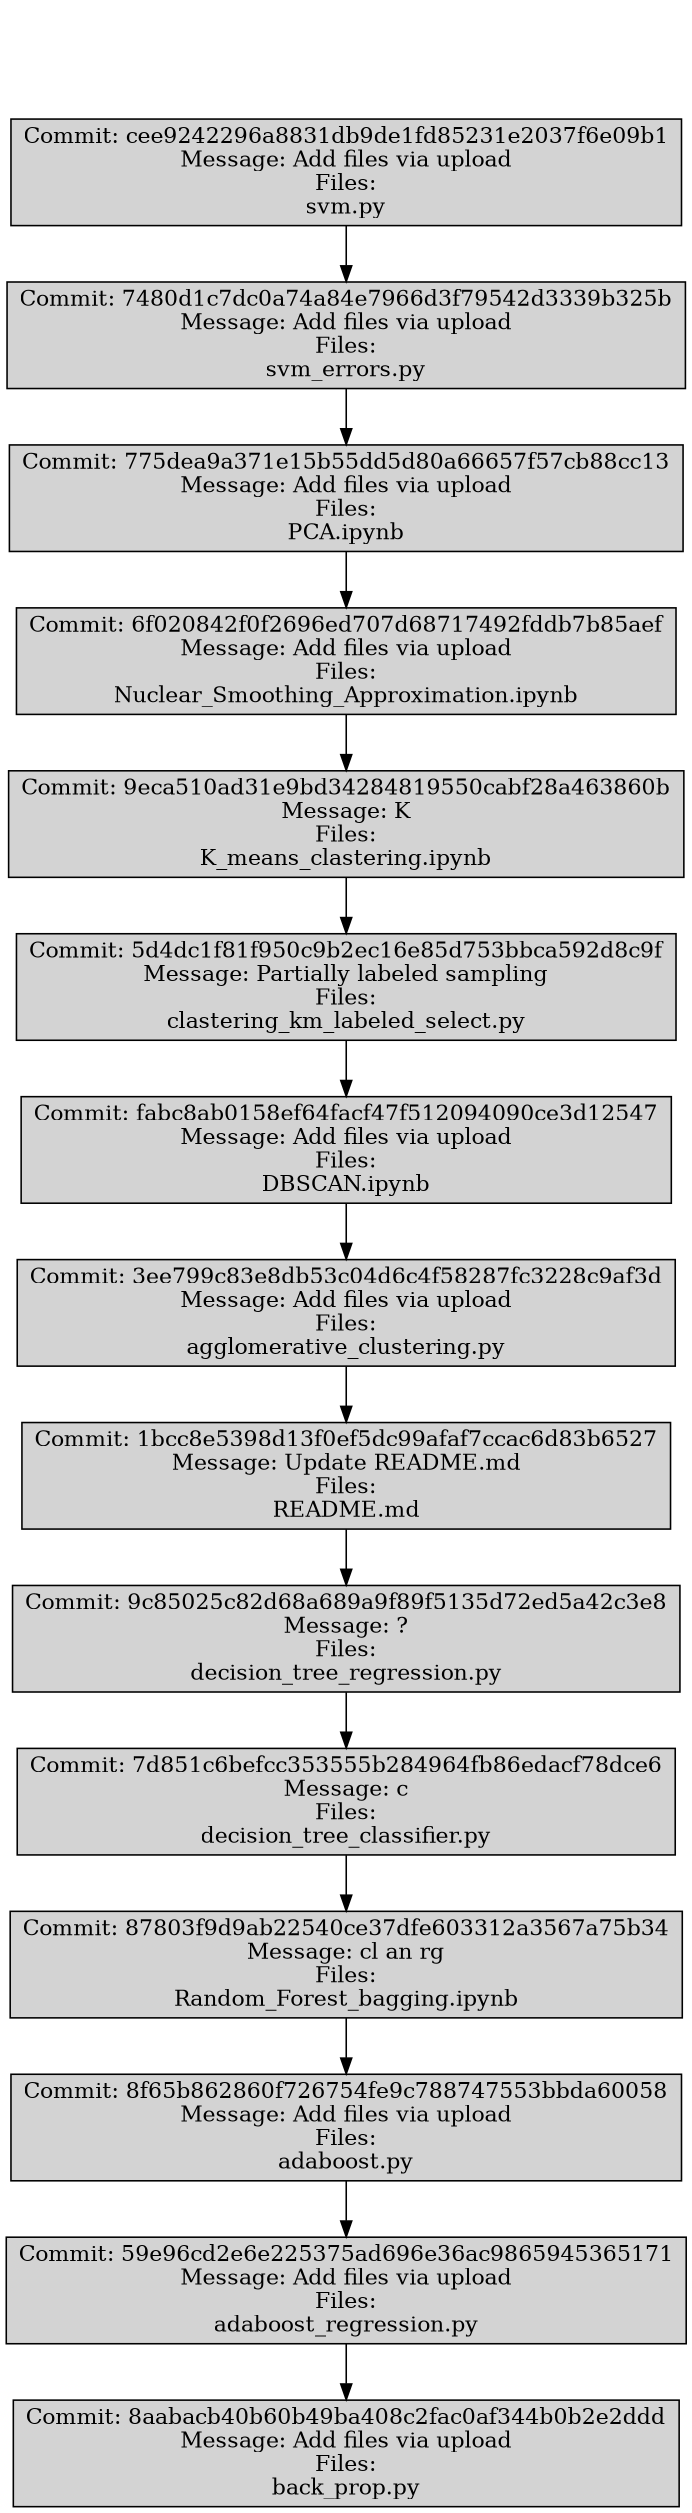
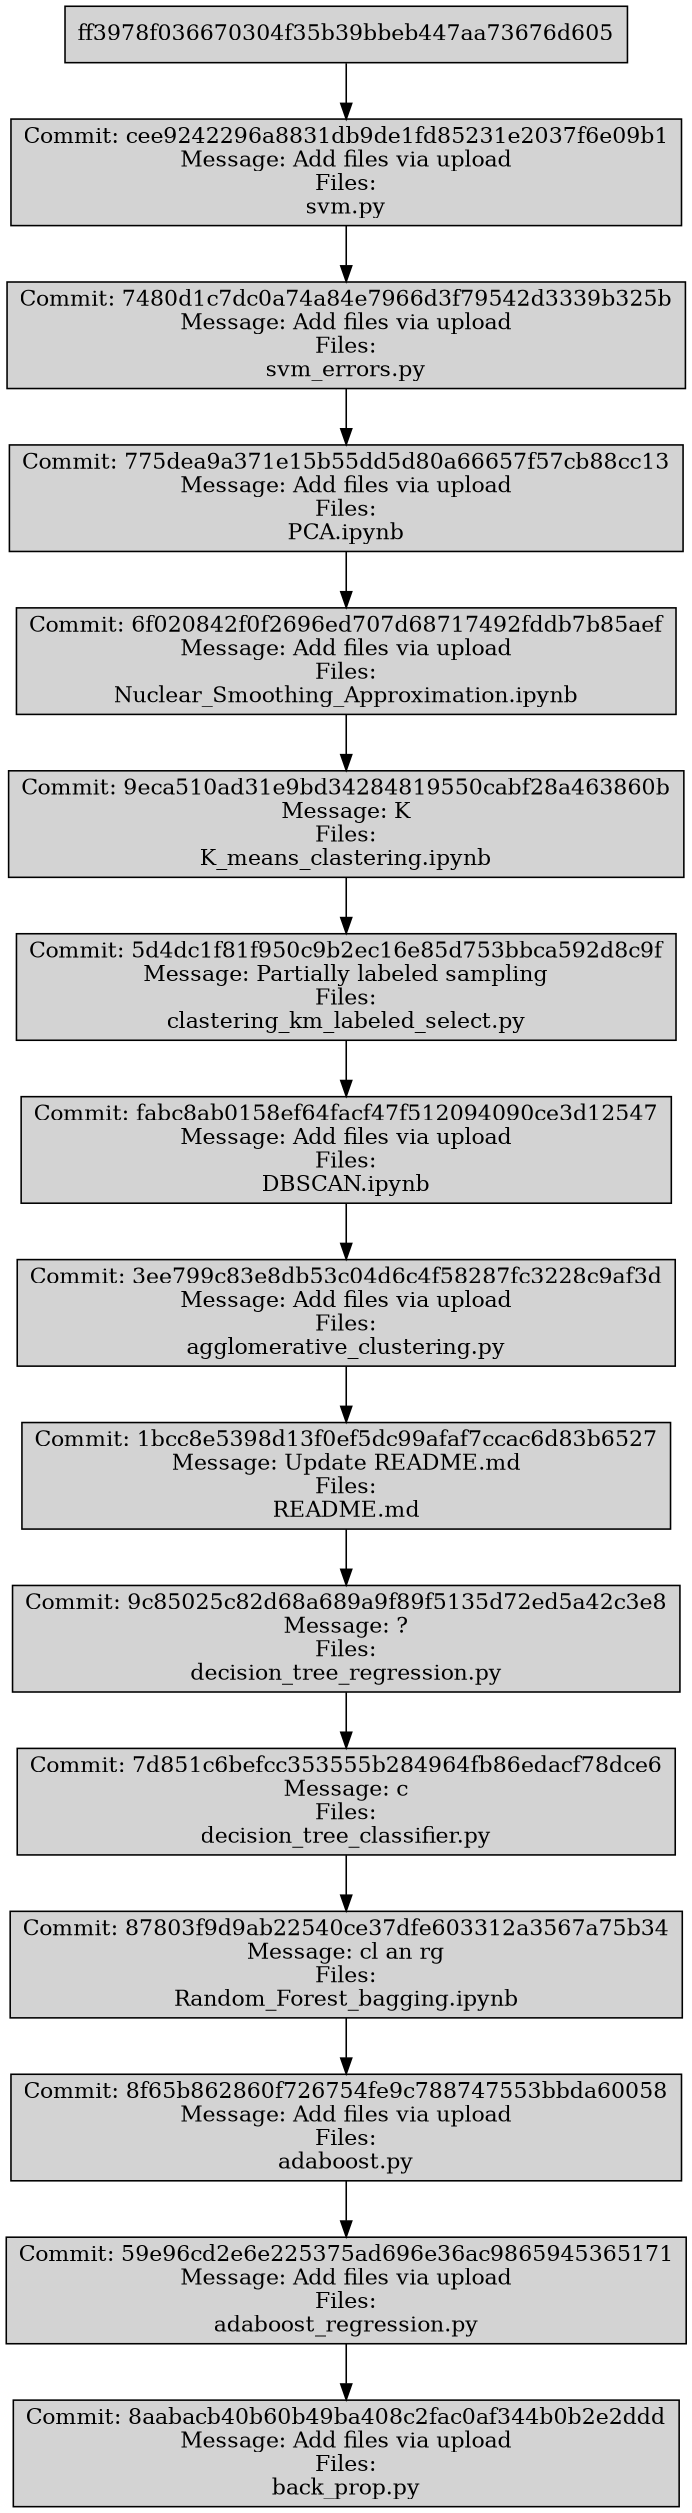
none -> (346, 34)
